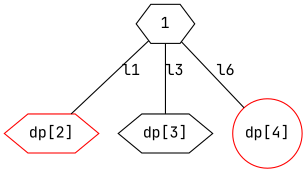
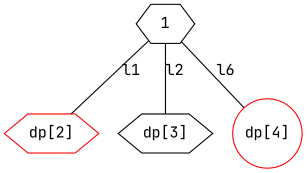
(175, 71) -> (175, 71)
